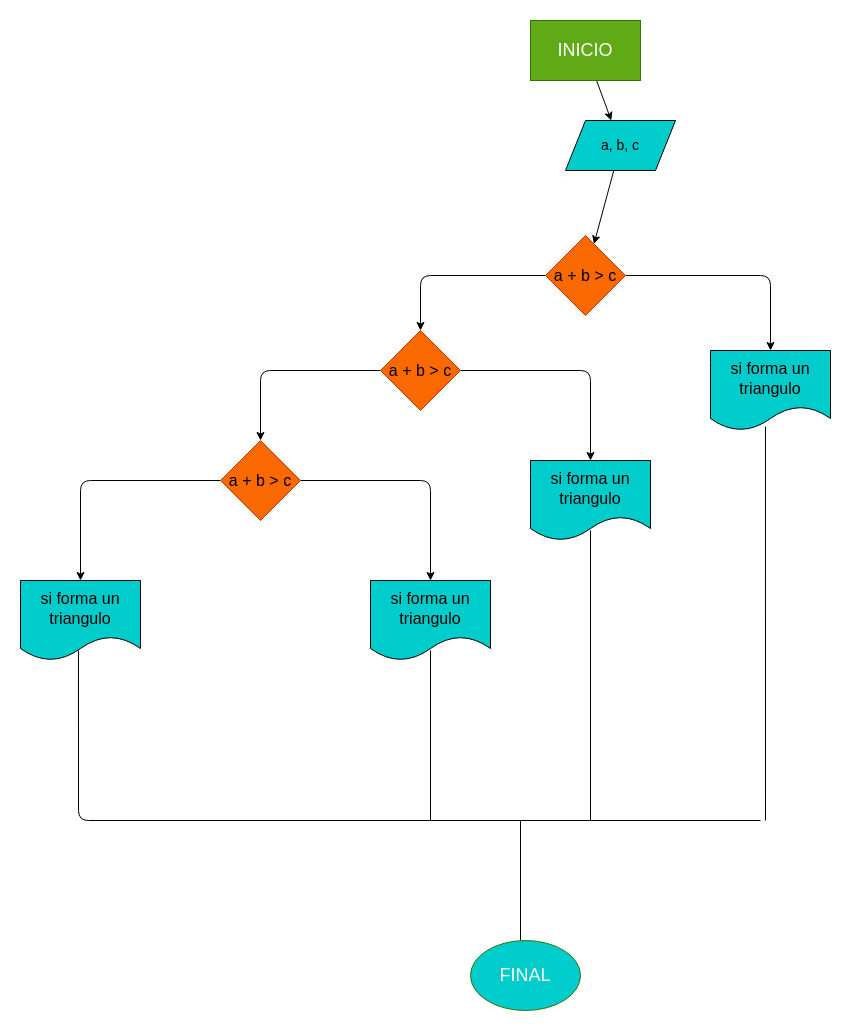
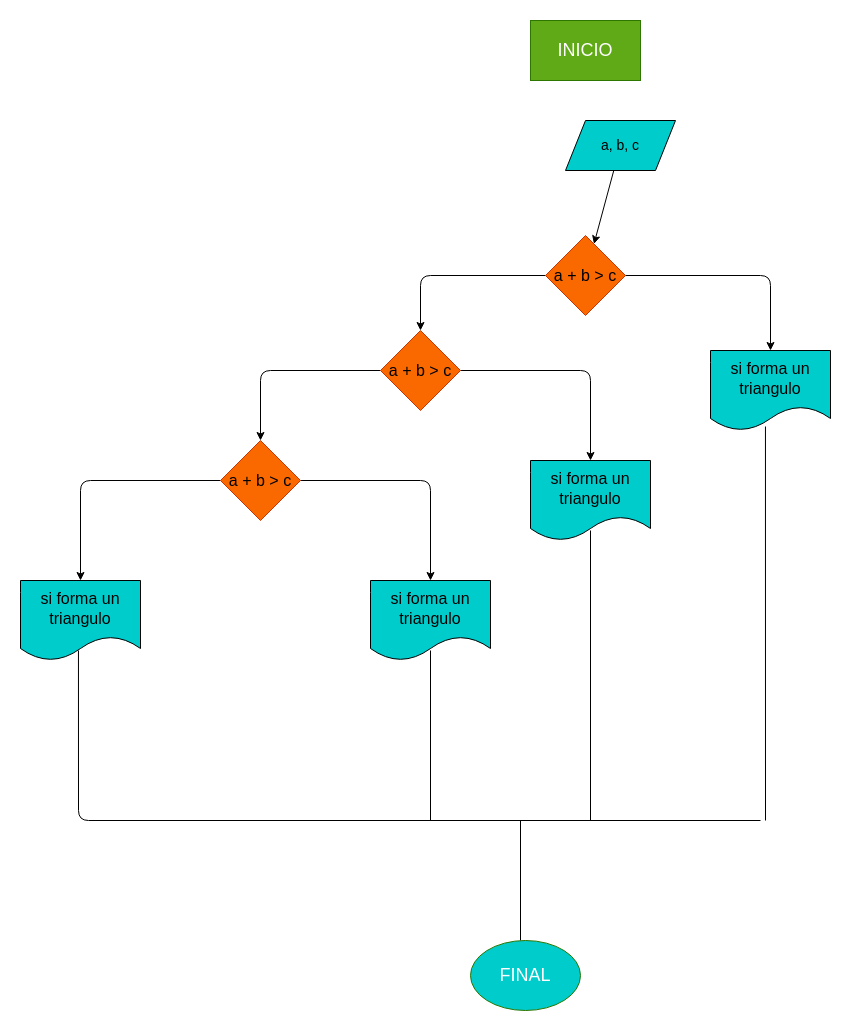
(603, 98) -> none
